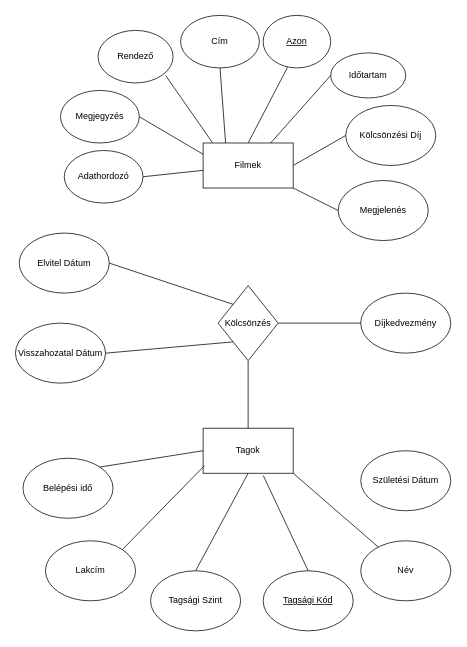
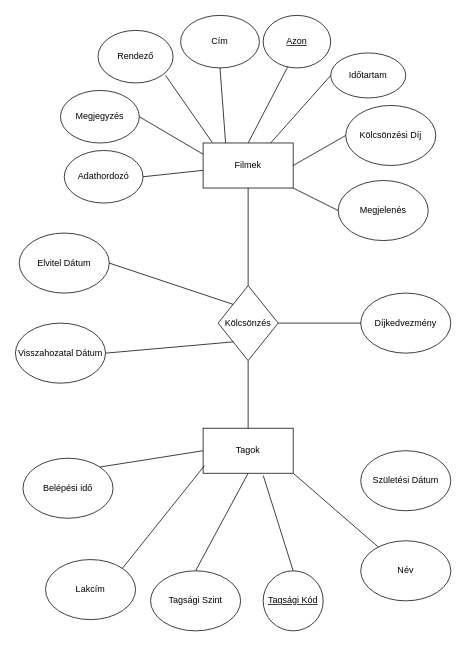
none -> (248, 237)
(90, 570) -> (90, 589)
(308, 600) -> (293, 600)
